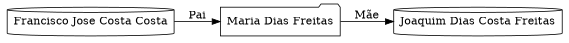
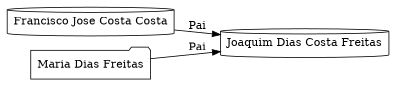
(367, 16) -> (197, 48)
(193, 22) -> (193, 32)
